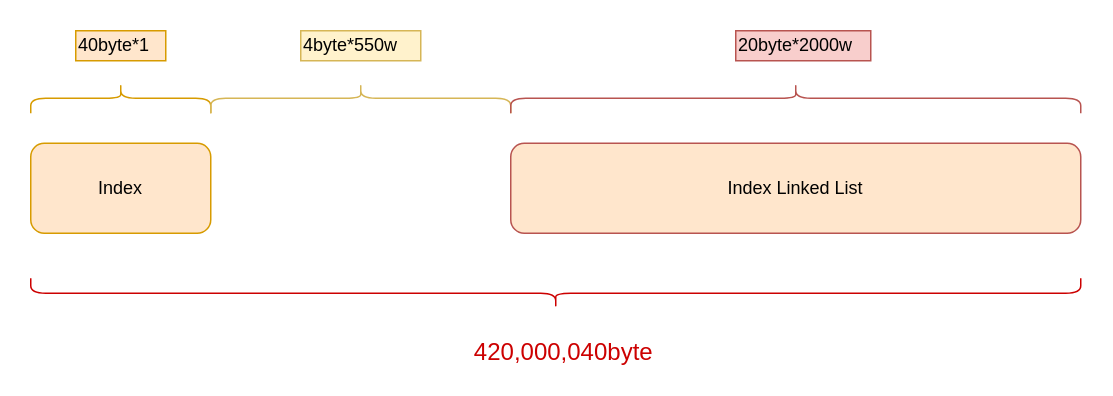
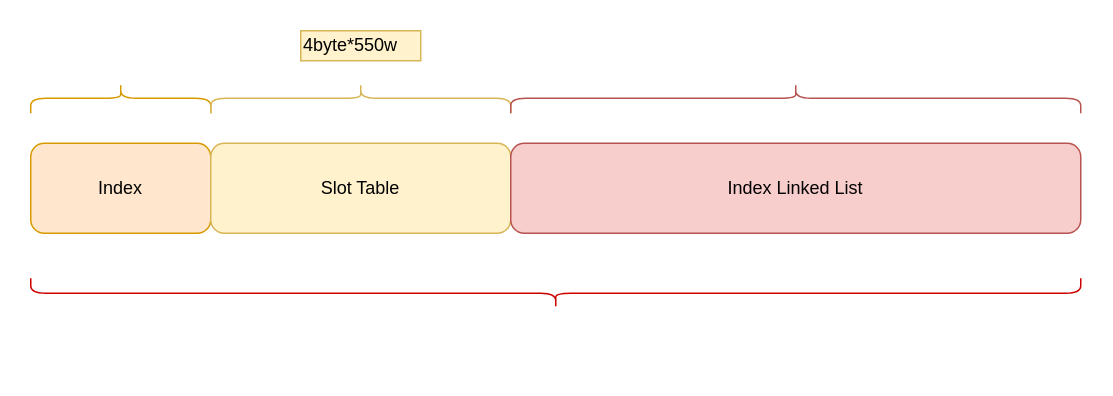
(121, 46) -> none
(803, 46) -> none
none -> (361, 188)
(796, 188) -> (796, 188)
(563, 349) -> none
